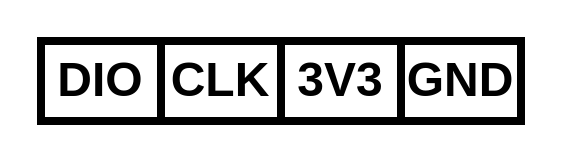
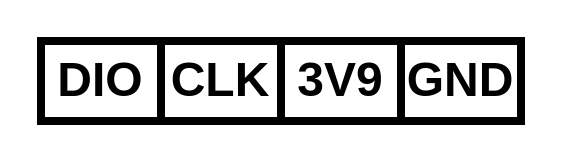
(341, 81) -> (341, 81)
